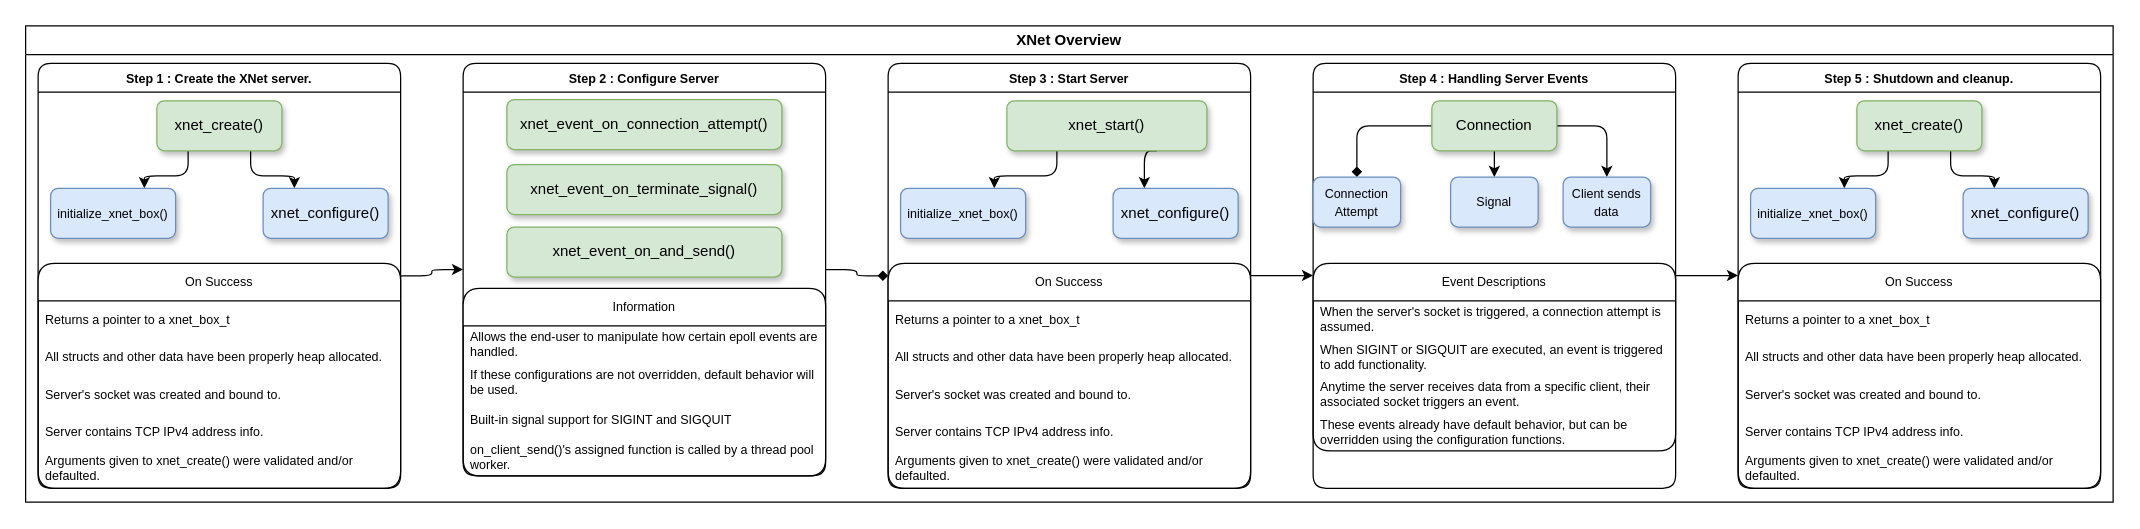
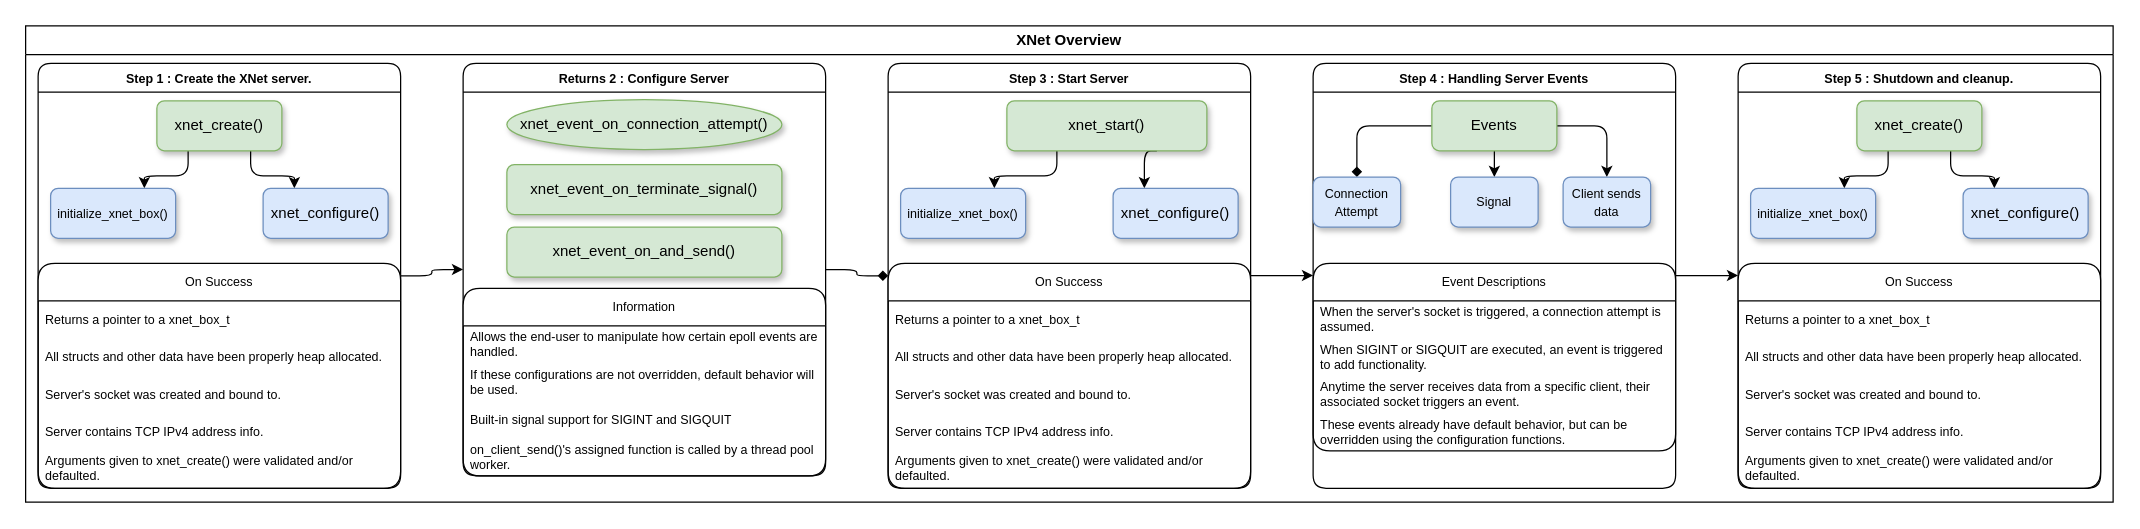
(644, 78) -> (644, 78)
(644, 124) -> (644, 124)
(1494, 126) -> (1494, 126)
